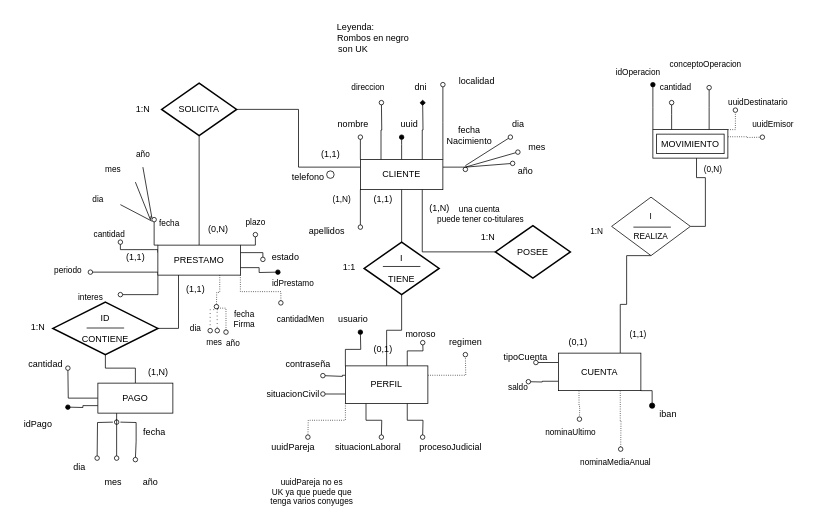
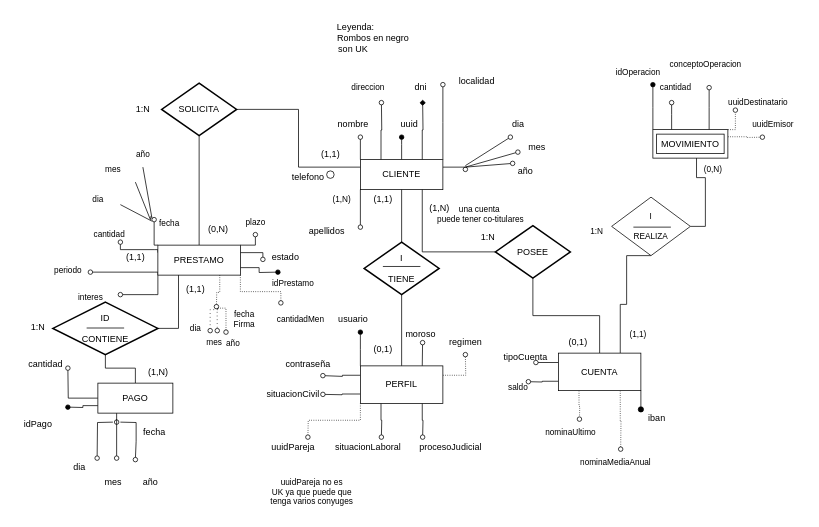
(469, 135) -> none
(349, 267) -> none
none -> (566, 315)
(387, 384) -> (402, 384)
(668, 414) -> (657, 418)
